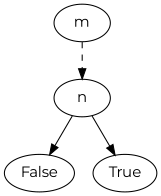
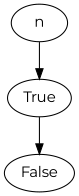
(82, 23) -> none
(64, 131) -> (39, 130)
